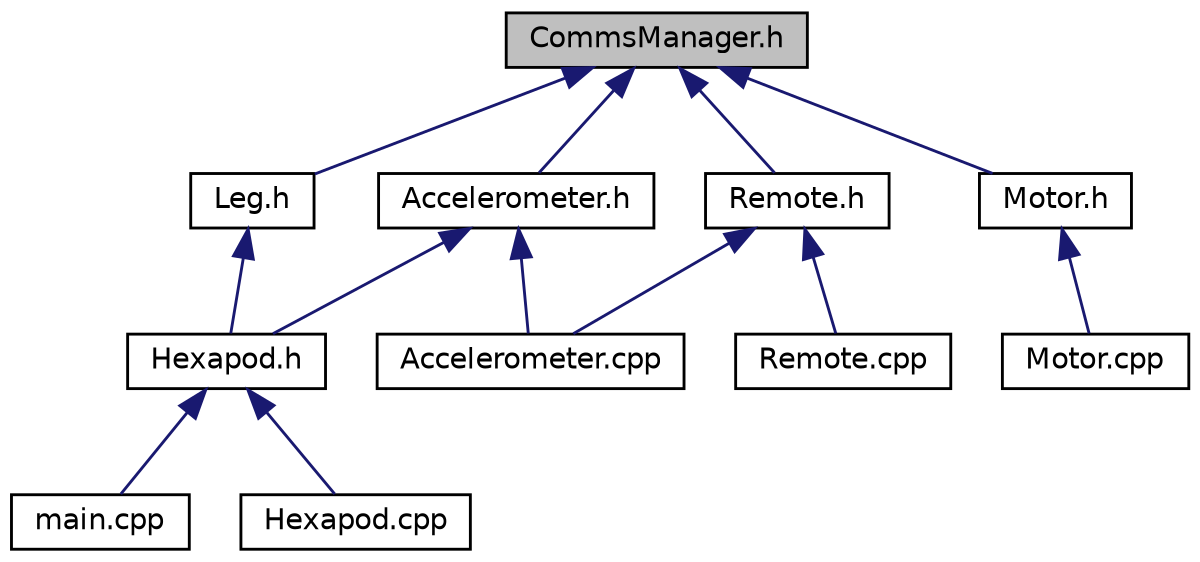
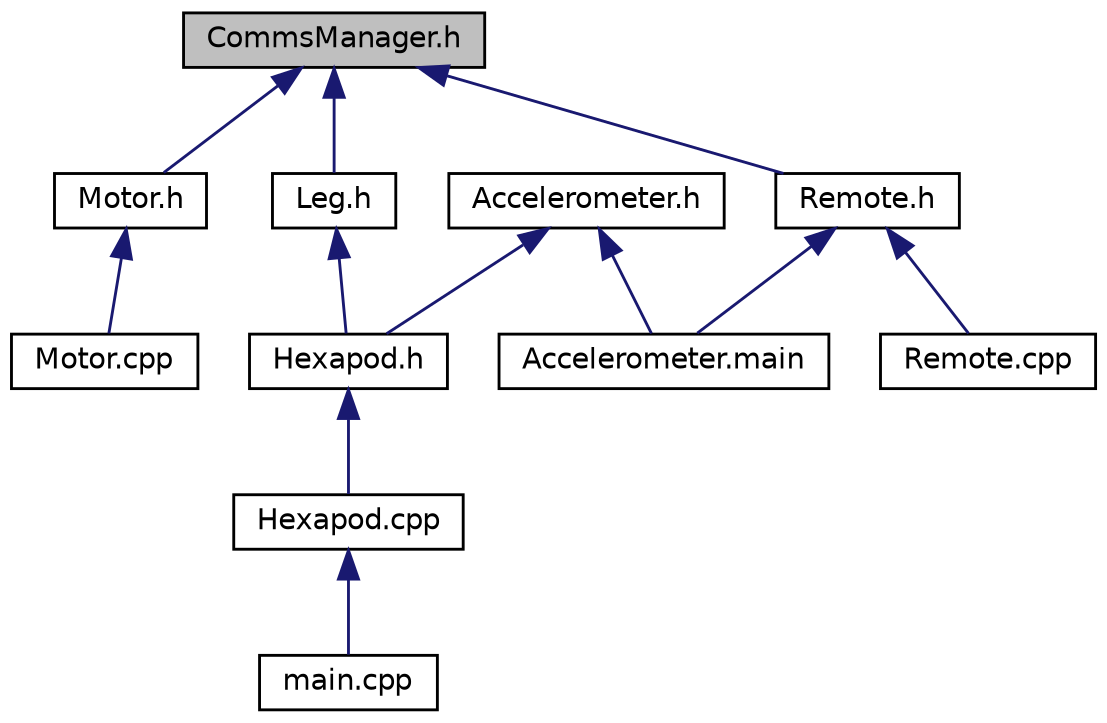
(576, 132) -> none
(531, 361) -> (664, 361)
(154, 453) -> (348, 617)
